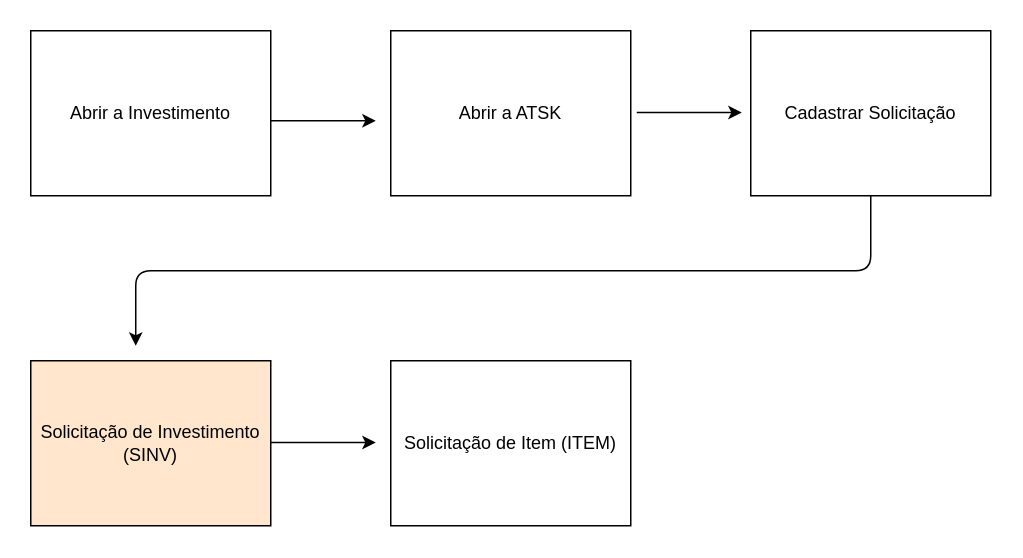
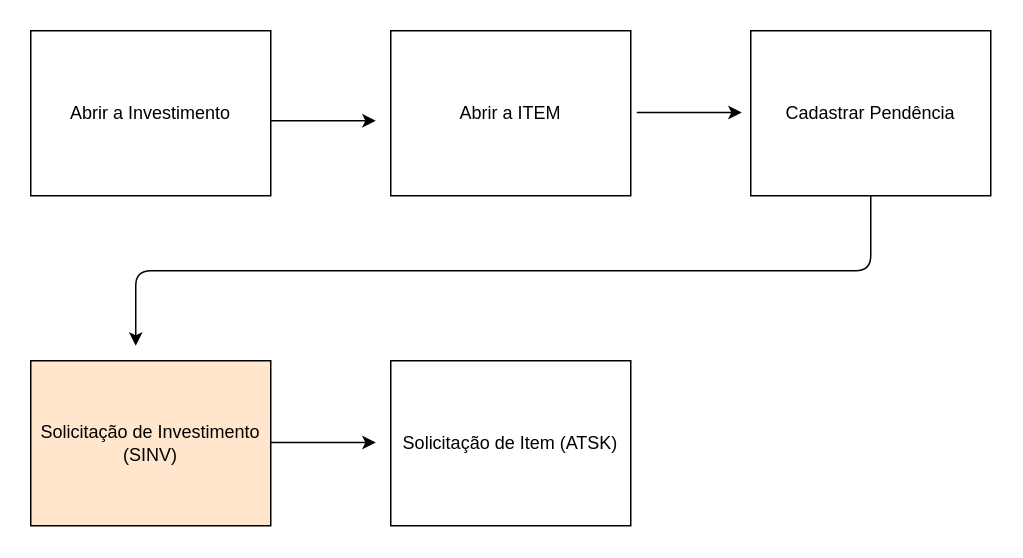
(511, 113) -> (511, 113)
(871, 113) -> (871, 113)
(511, 443) -> (511, 443)
